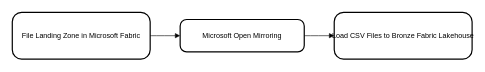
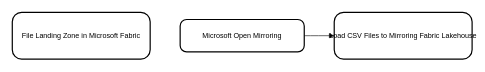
(173, 36) -> none
(403, 36) -> (403, 36)
